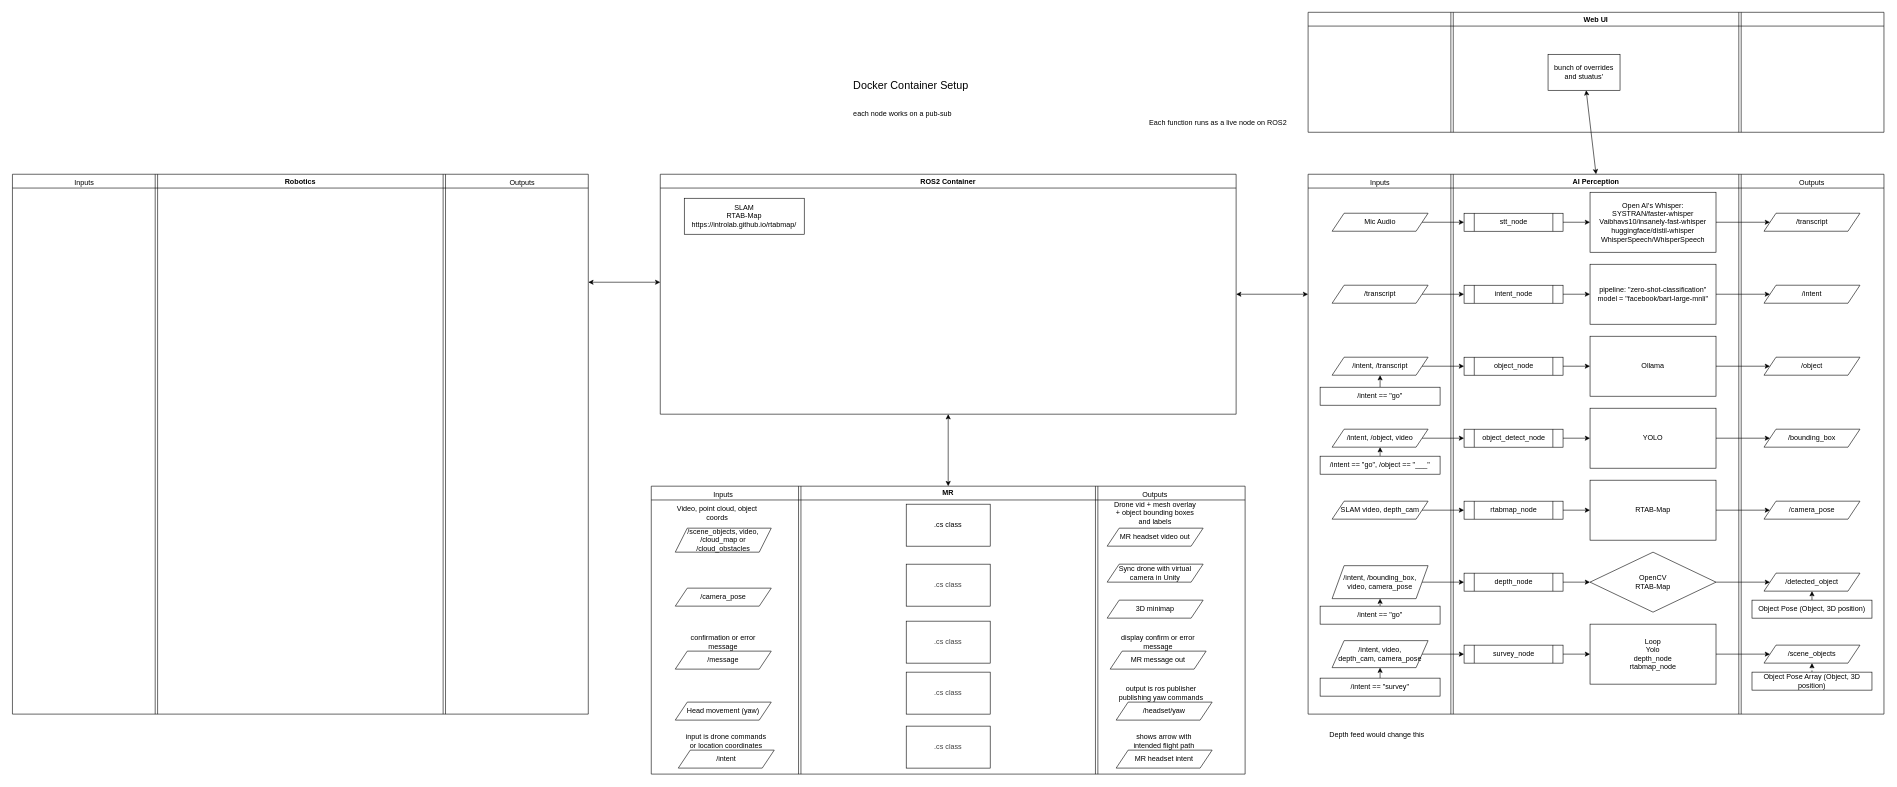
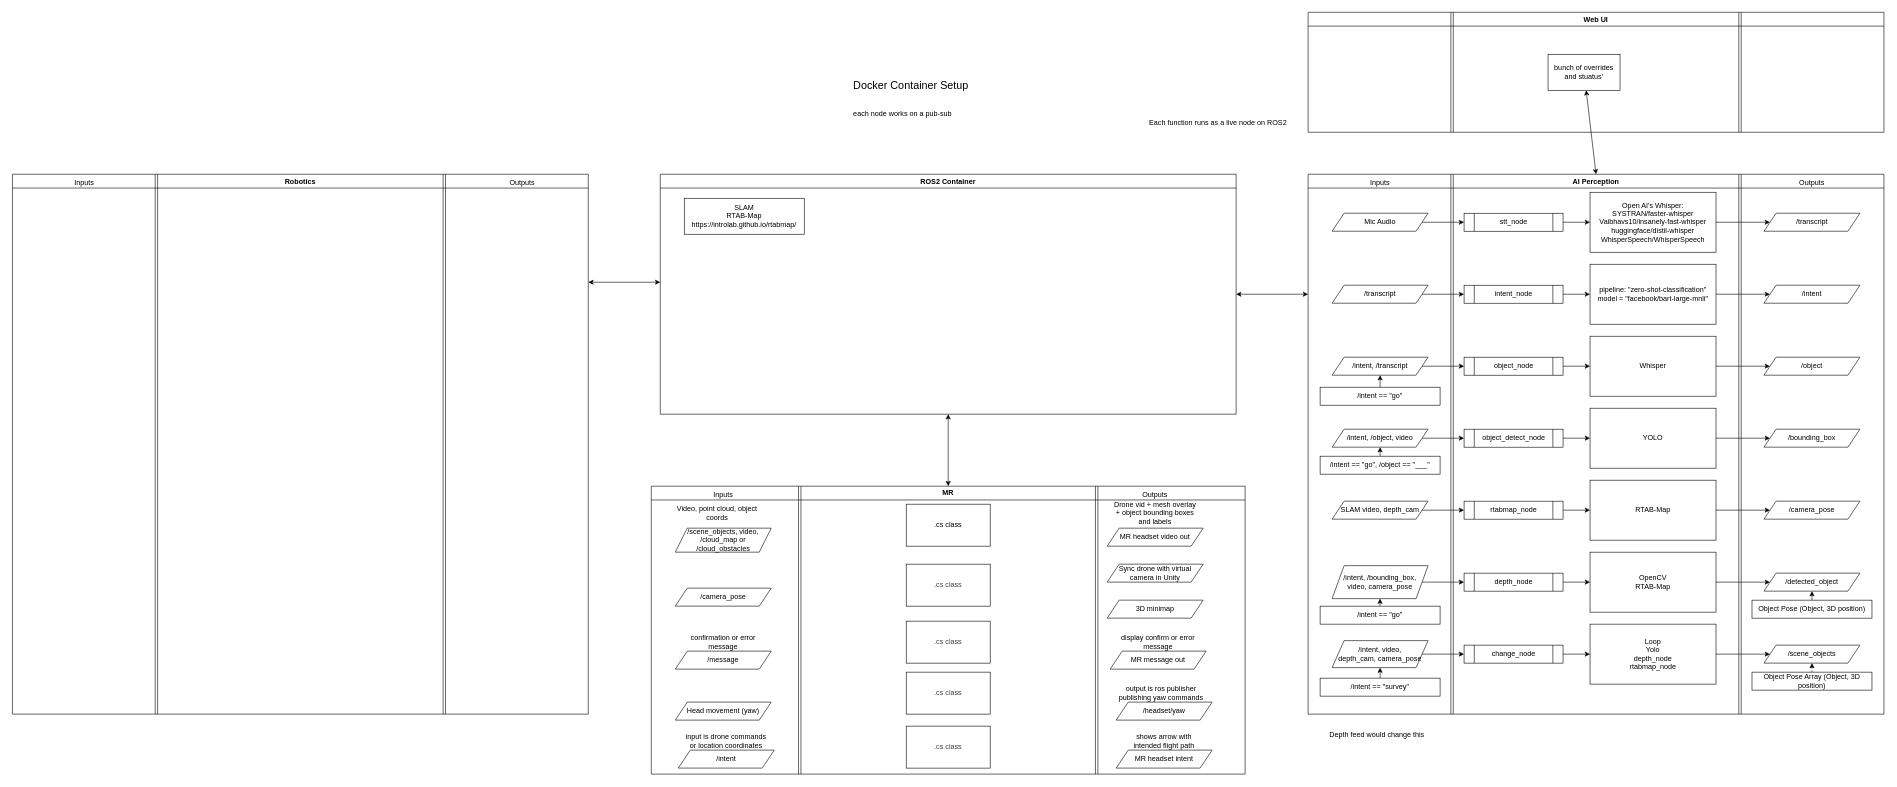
(1653, 366) -> (1653, 366)
(1653, 582) -> (1653, 582)
(1514, 654) -> (1514, 654)
